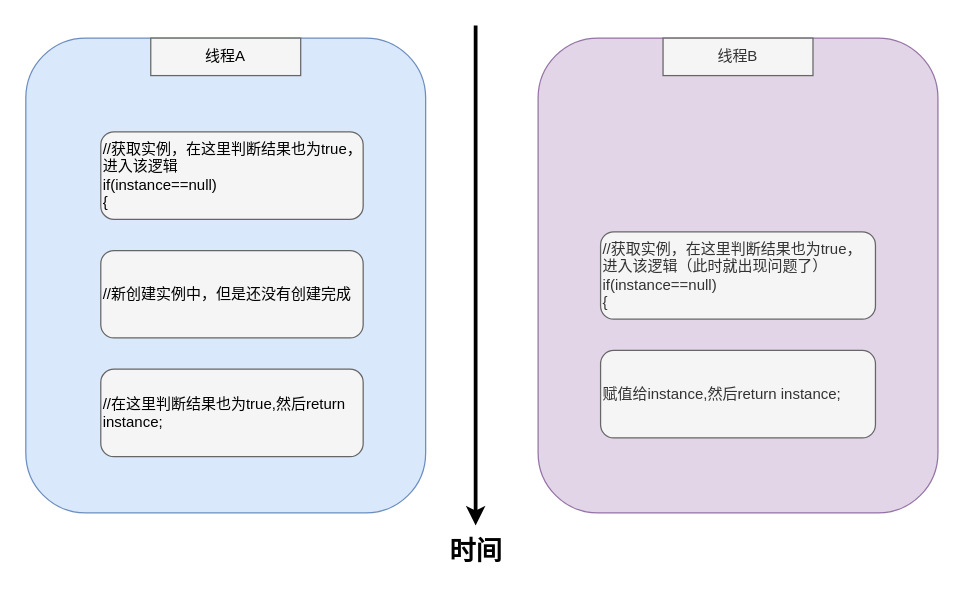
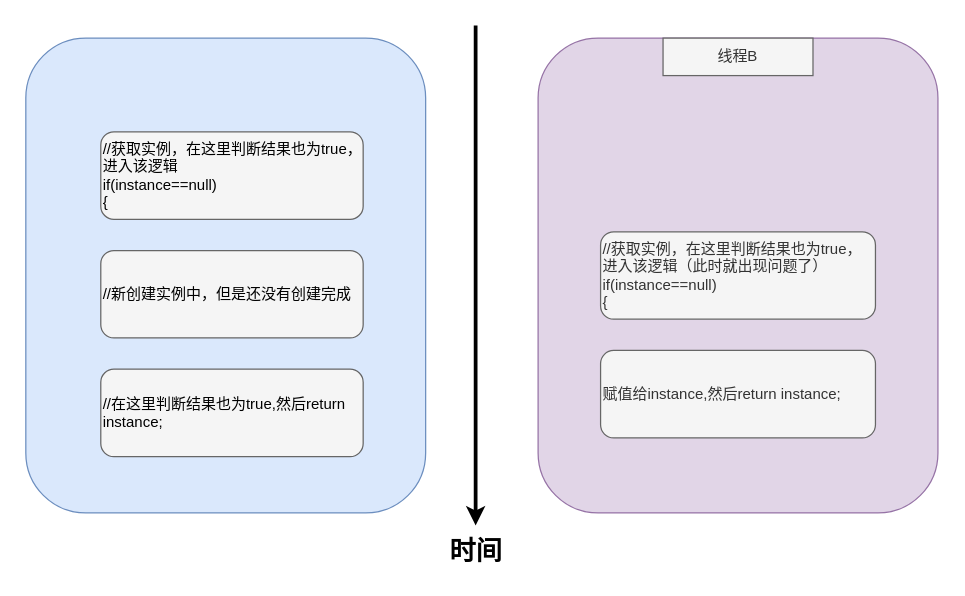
(226, 57) -> none
